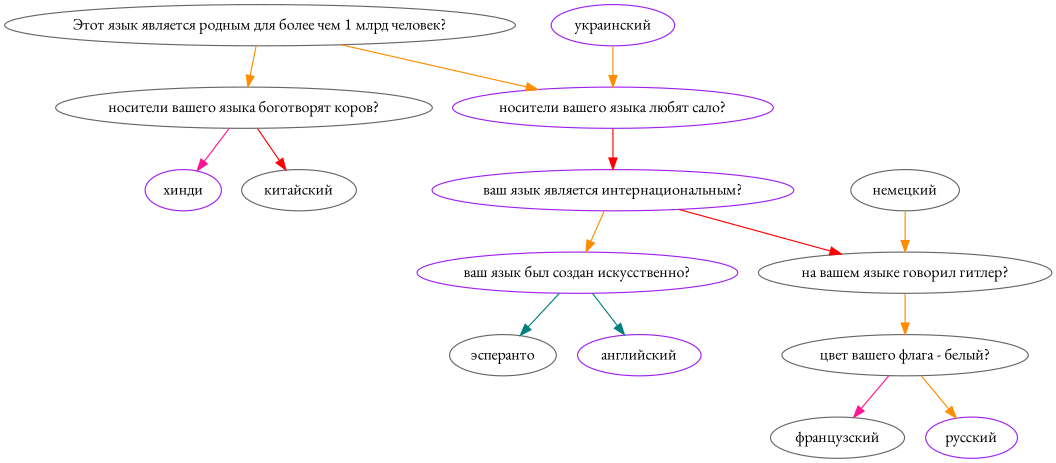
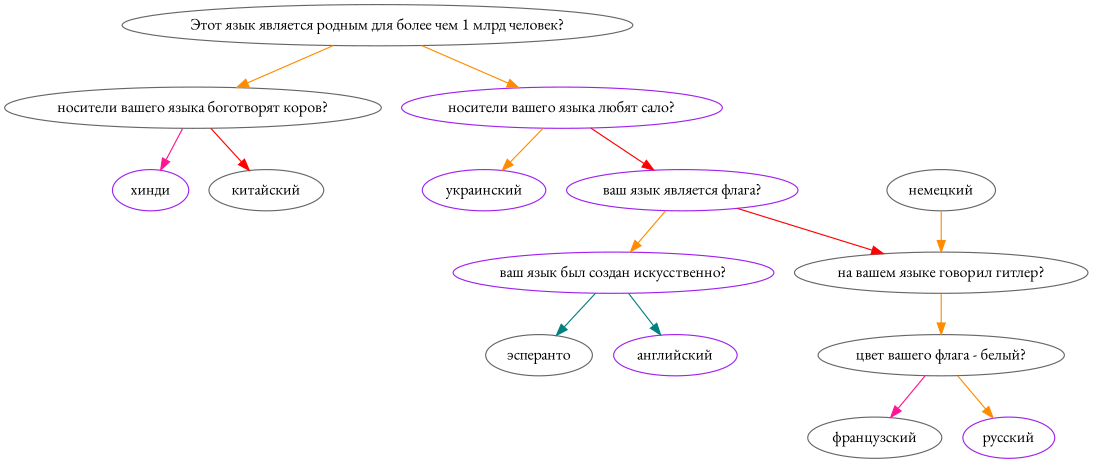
(613, 61) -> (527, 145)
(613, 190) -> (682, 190)
